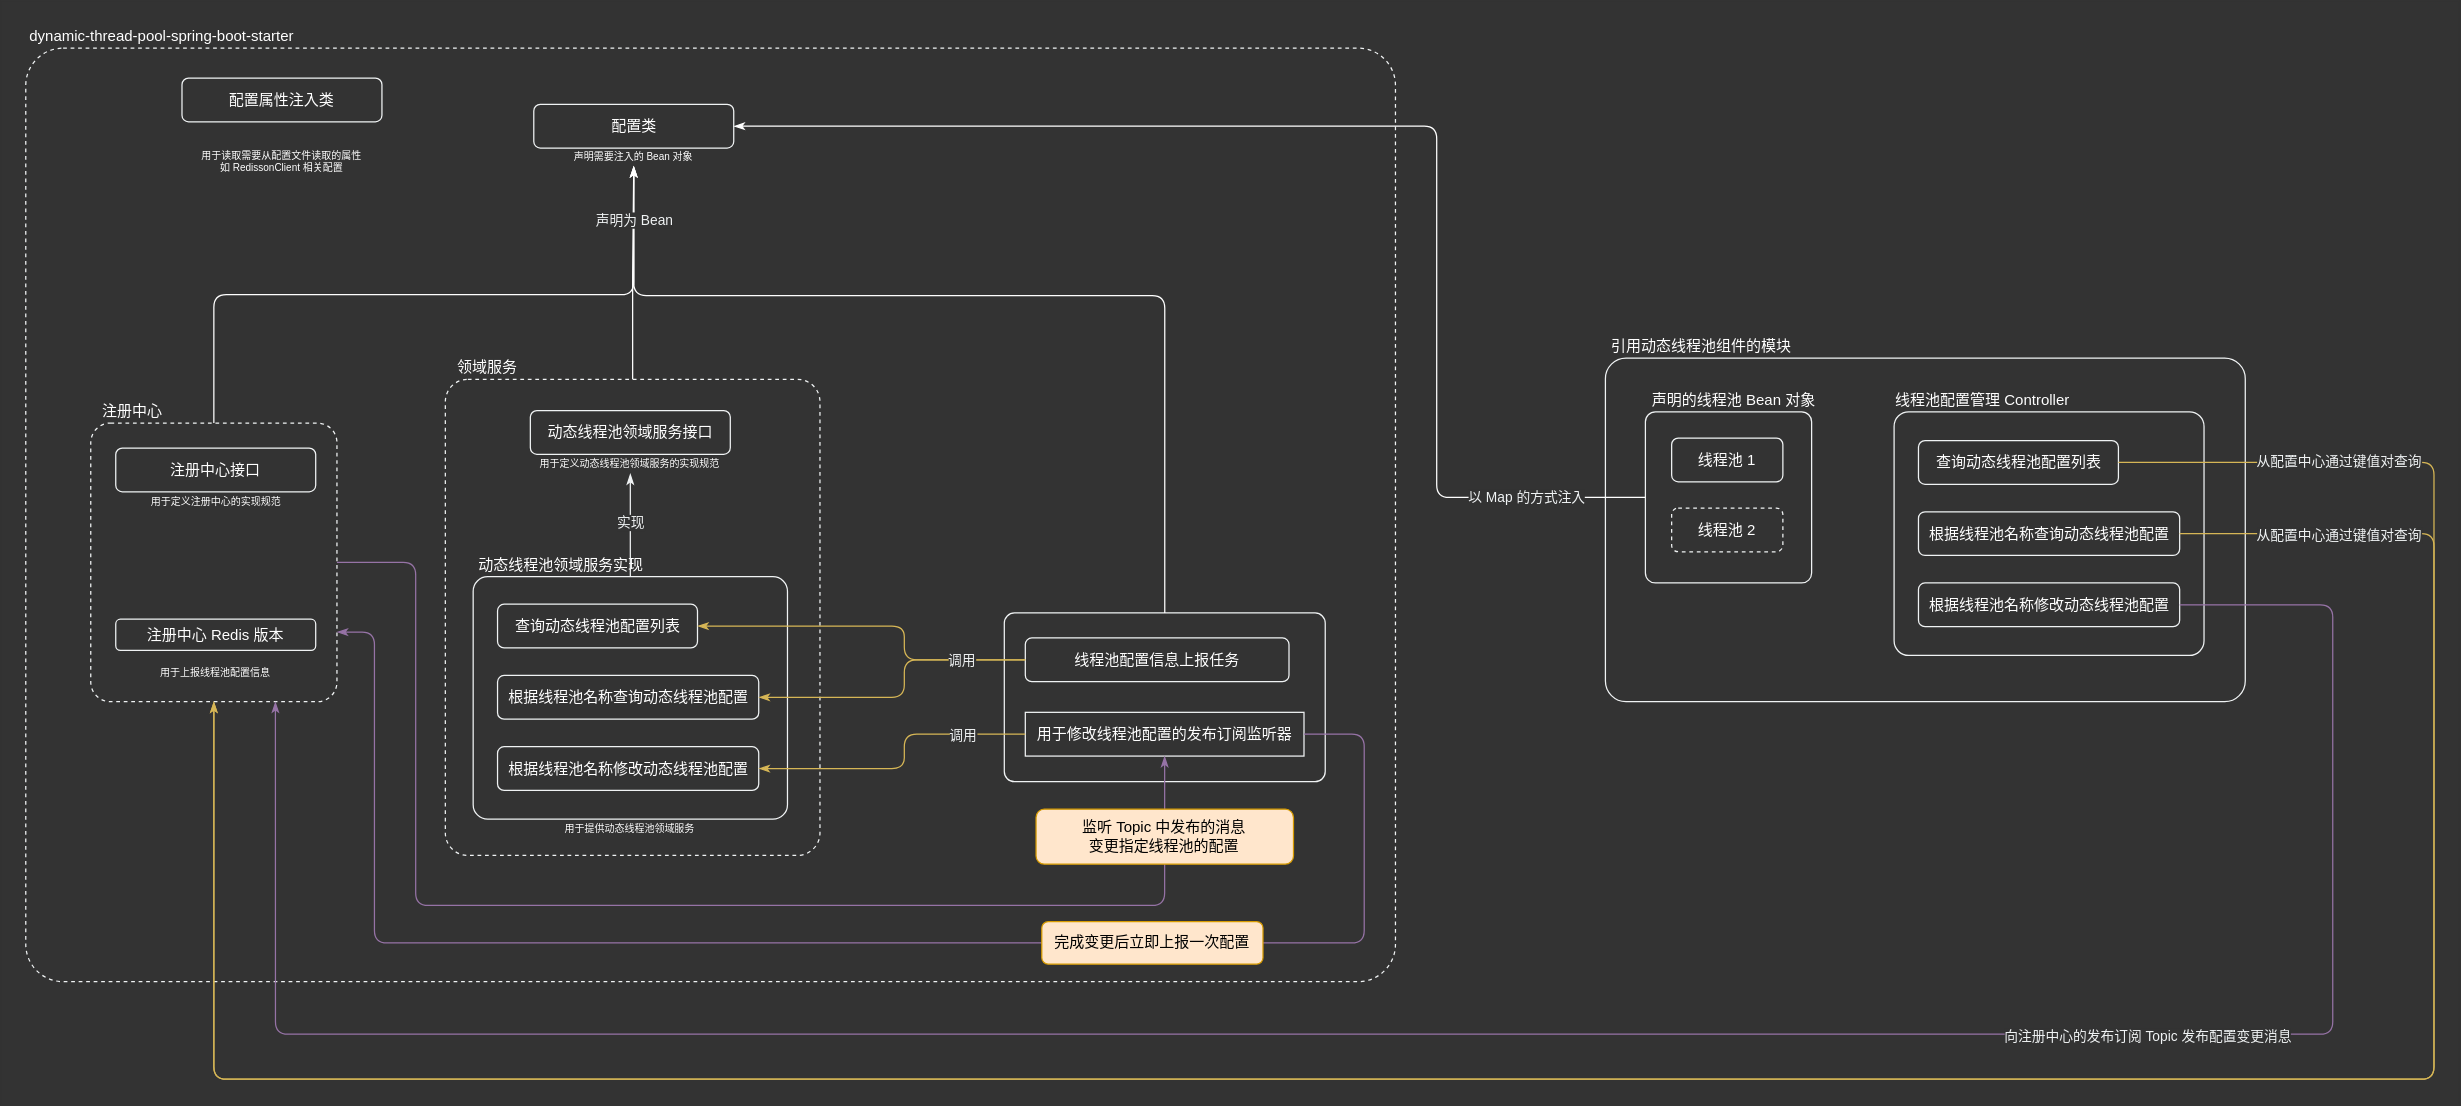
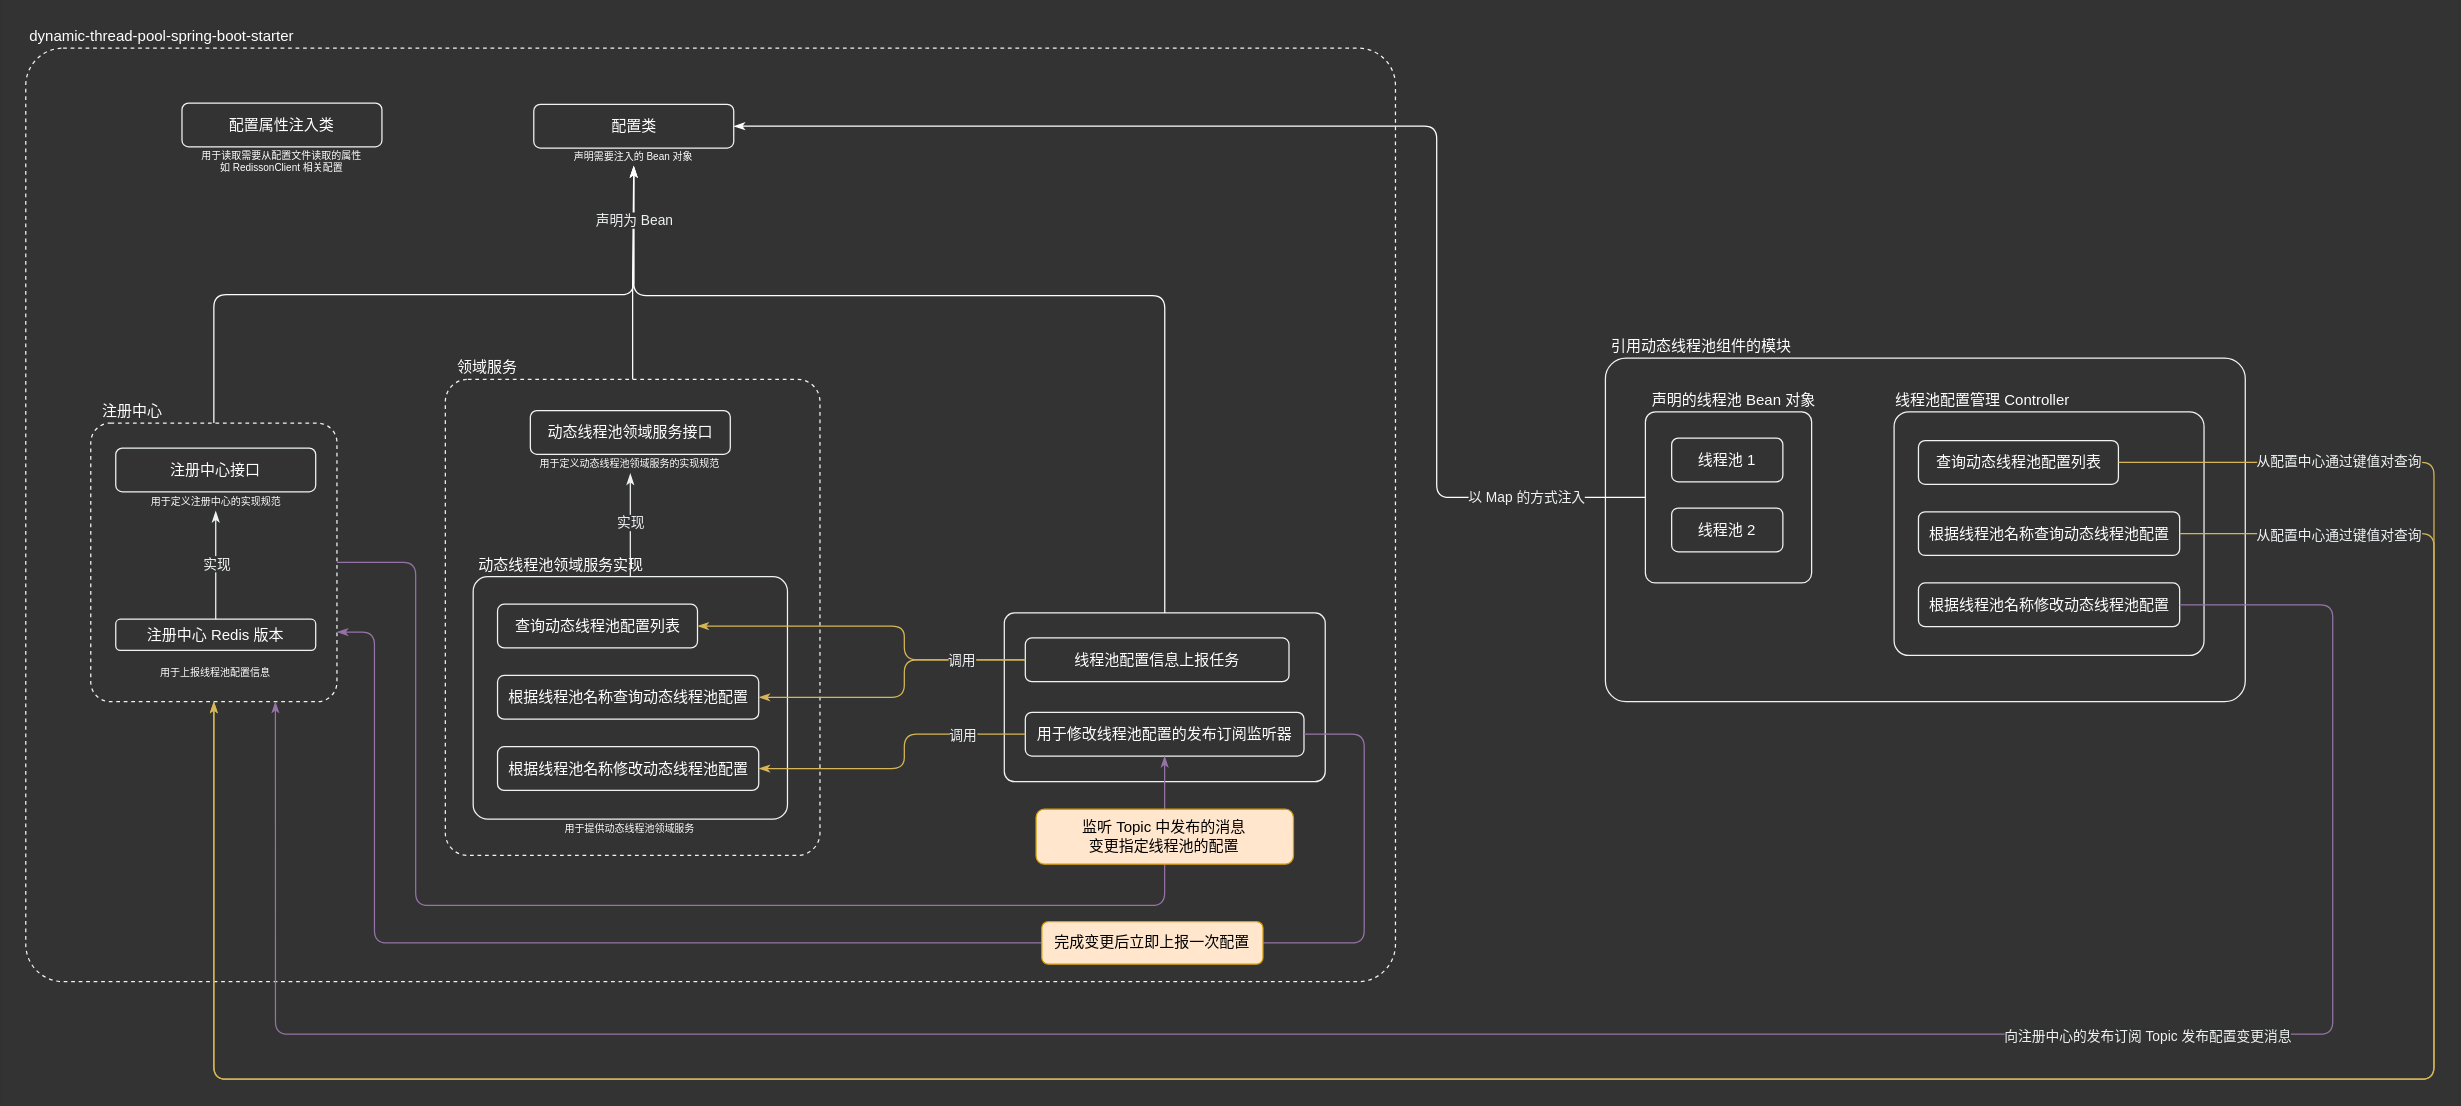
(282, 100) -> (282, 125)
(1728, 530) -> (1728, 530)
none -> (216, 569)
(1165, 734) -> (1165, 734)
